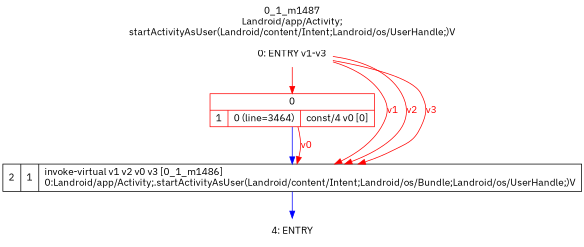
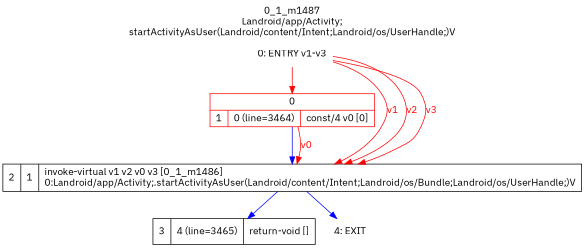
(292, 231) -> (350, 232)
none -> (234, 232)
